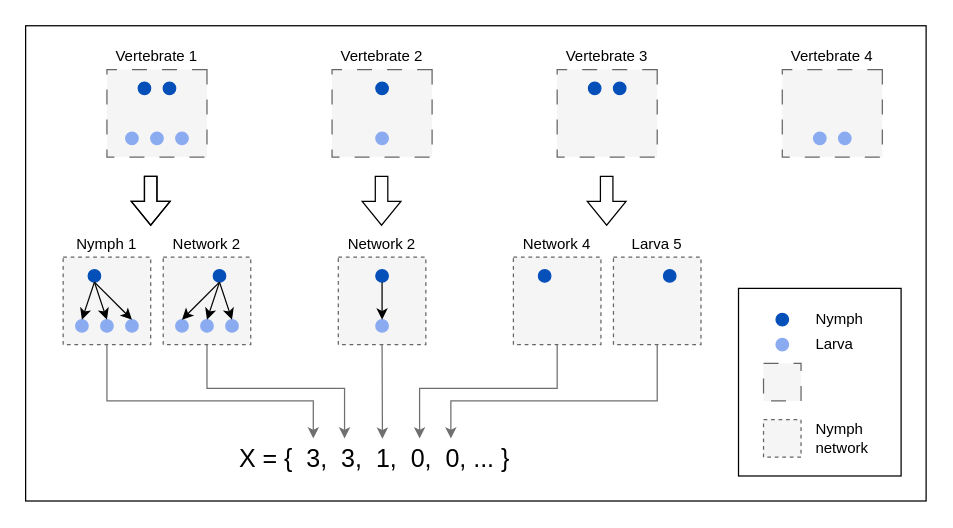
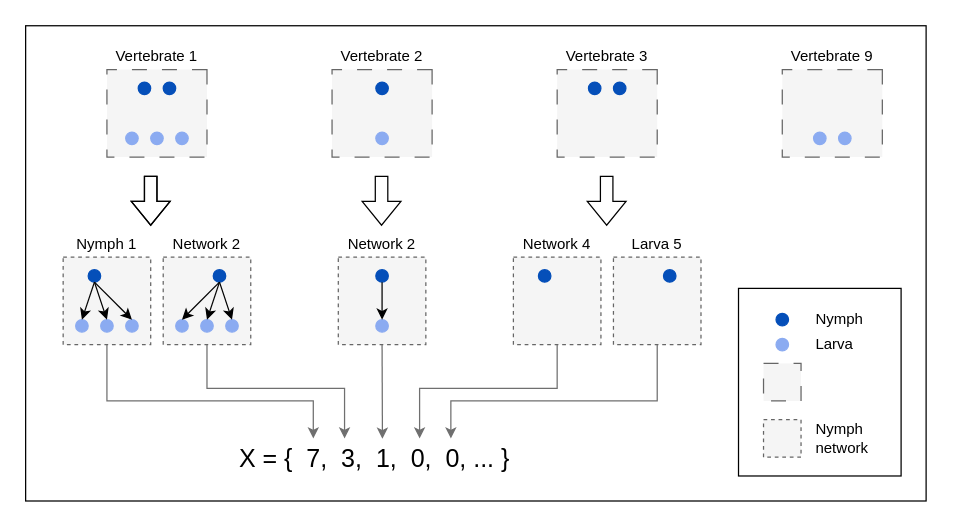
(832, 57) -> (832, 57)
(385, 457) -> (385, 457)
